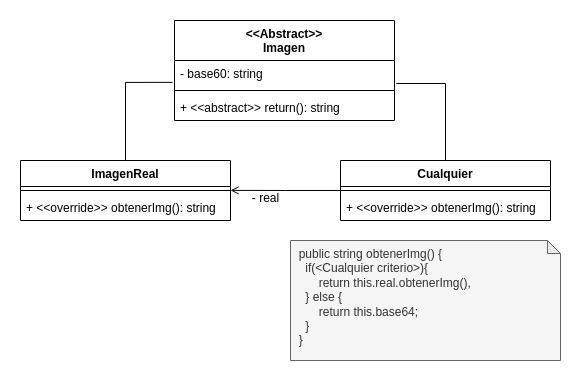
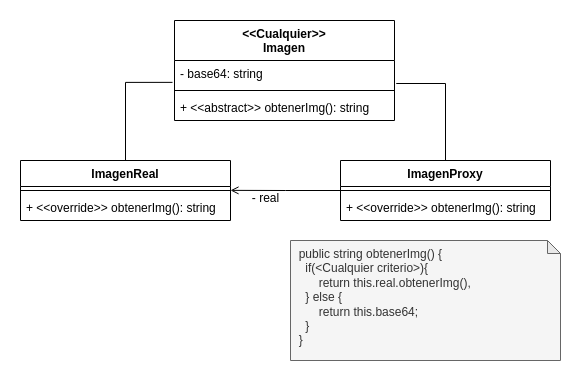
(285, 42) -> (285, 42)
(228, 75) -> (228, 75)
(277, 109) -> (286, 116)
(446, 175) -> (446, 175)
